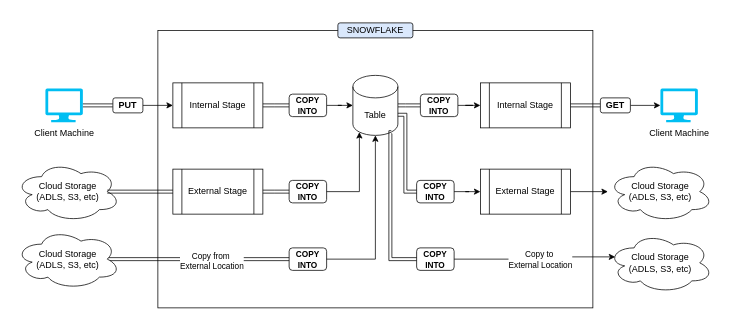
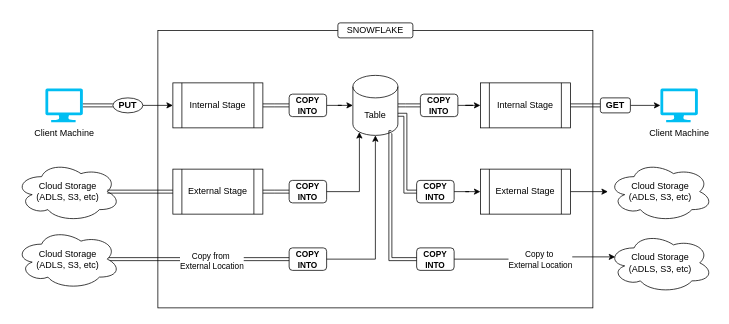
(375, 30) -> (375, 30)
(128, 105) -> (128, 105)
